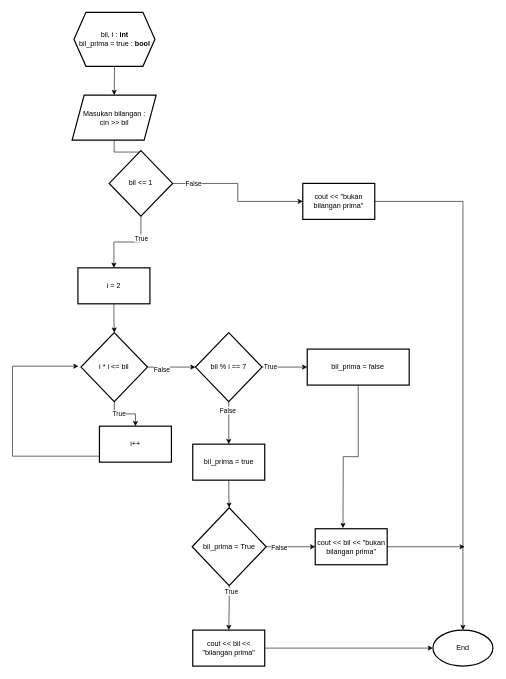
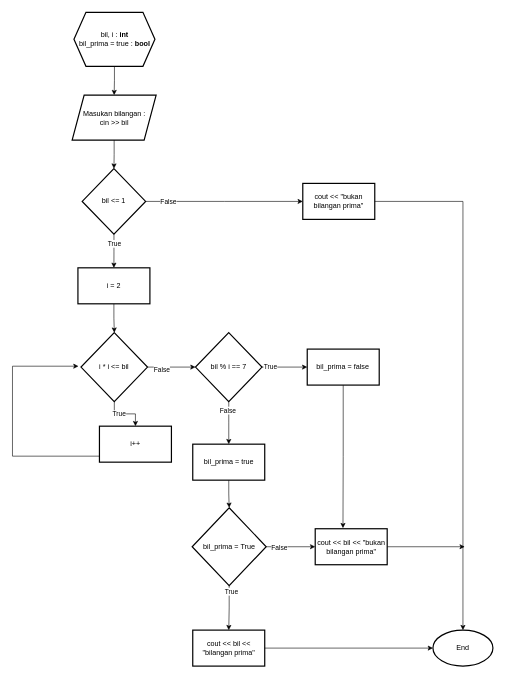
(141, 183) -> (114, 201)
(358, 367) -> (343, 367)
